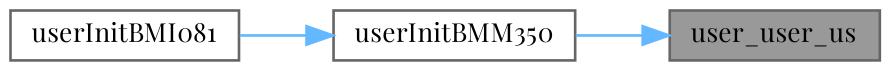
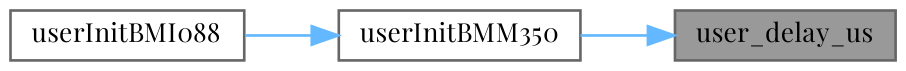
(125, 35) -> (127, 35)
(775, 35) -> (785, 35)
